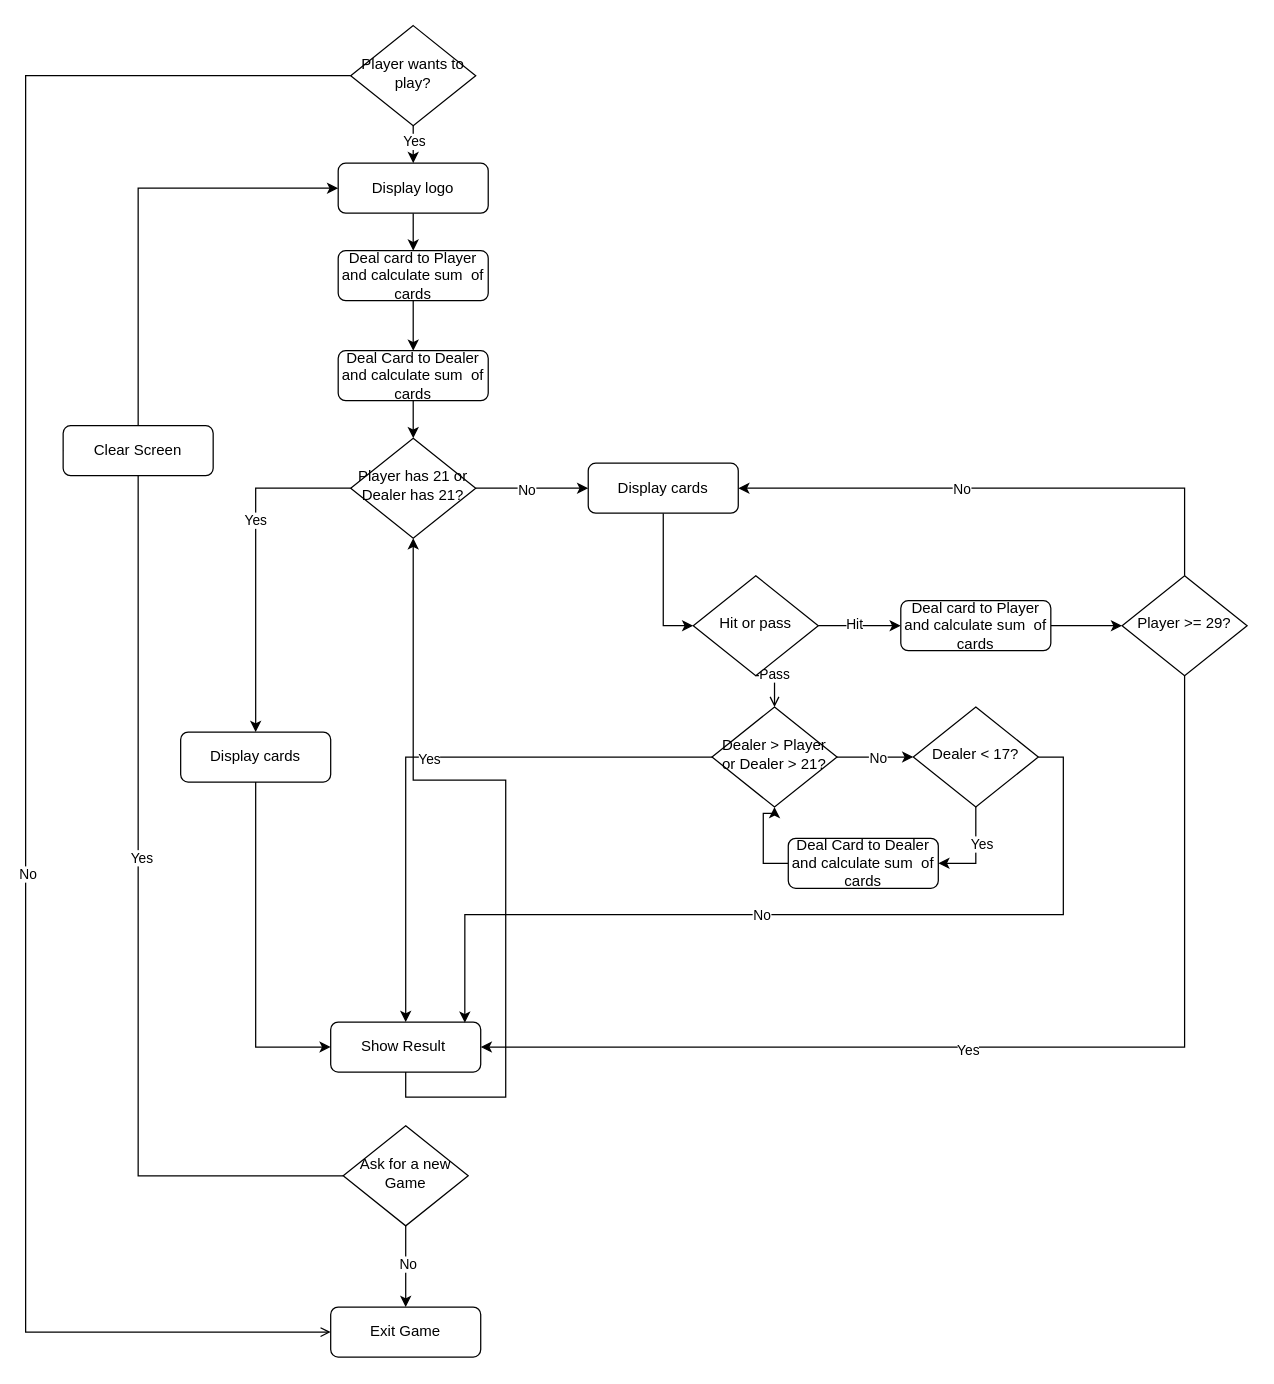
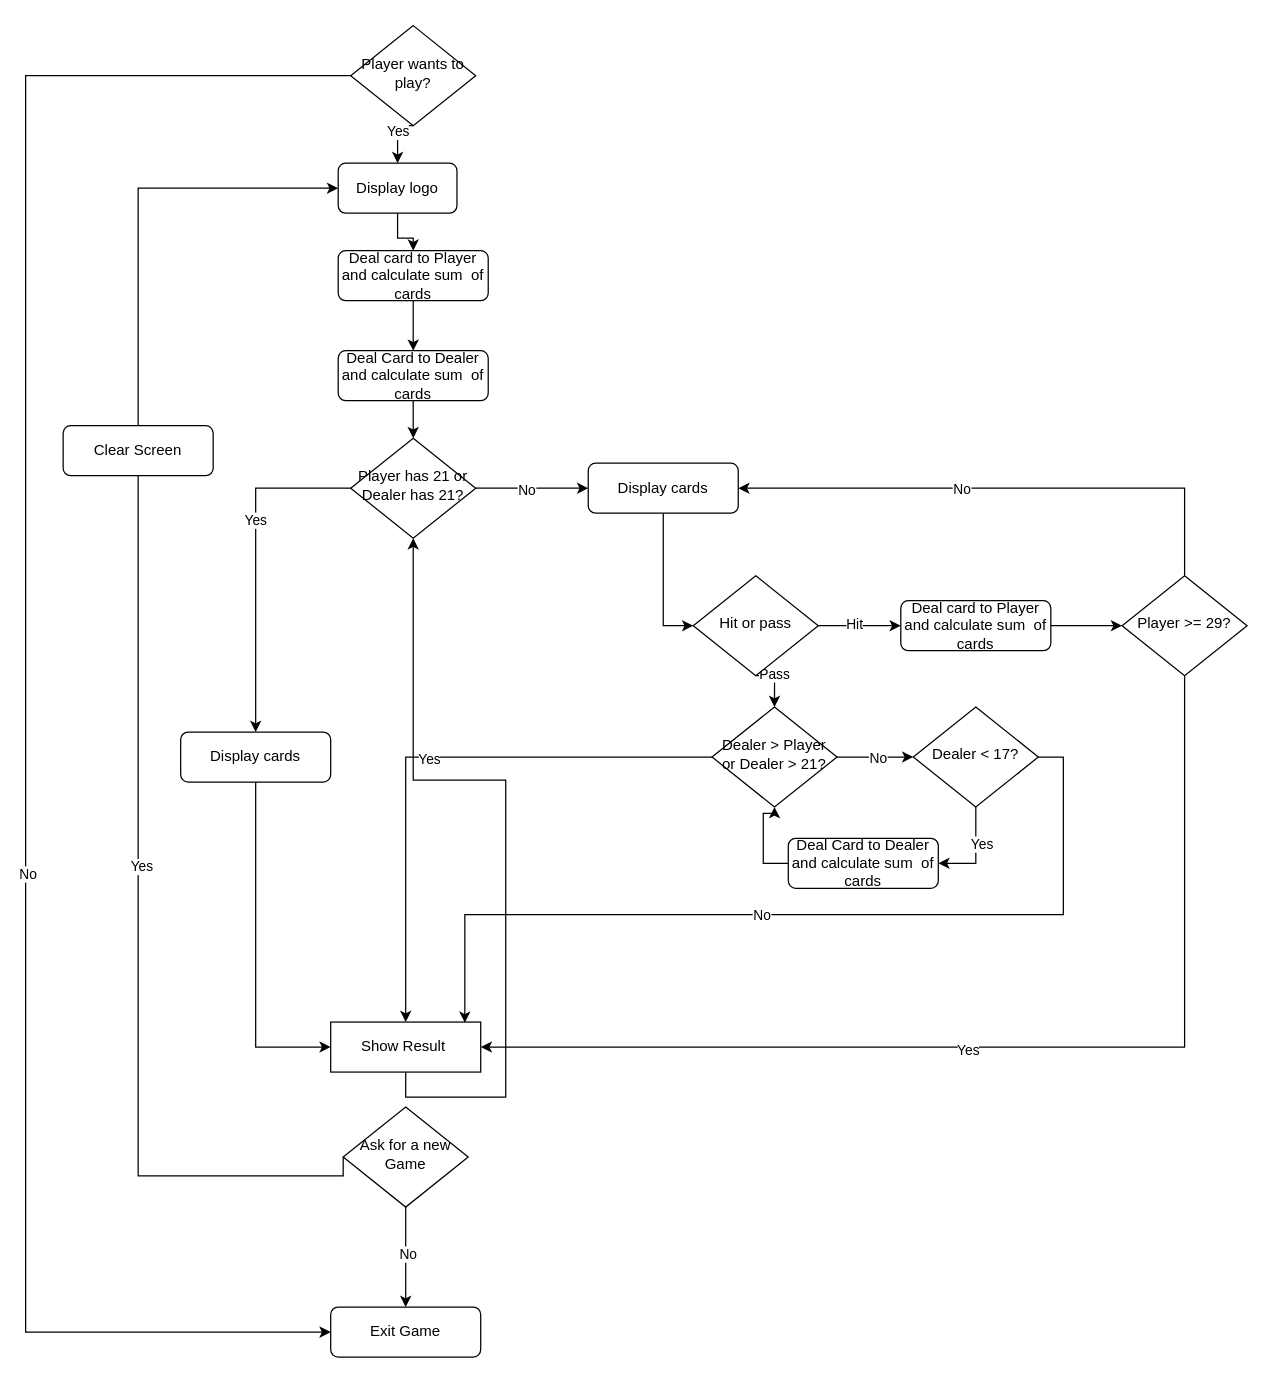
(413, 188) -> (398, 188)
(774, 699) -> (774, 697)
(406, 1047) -> (406, 1047)
(406, 1176) -> (406, 1157)
(322, 1332) -> (321, 1332)
